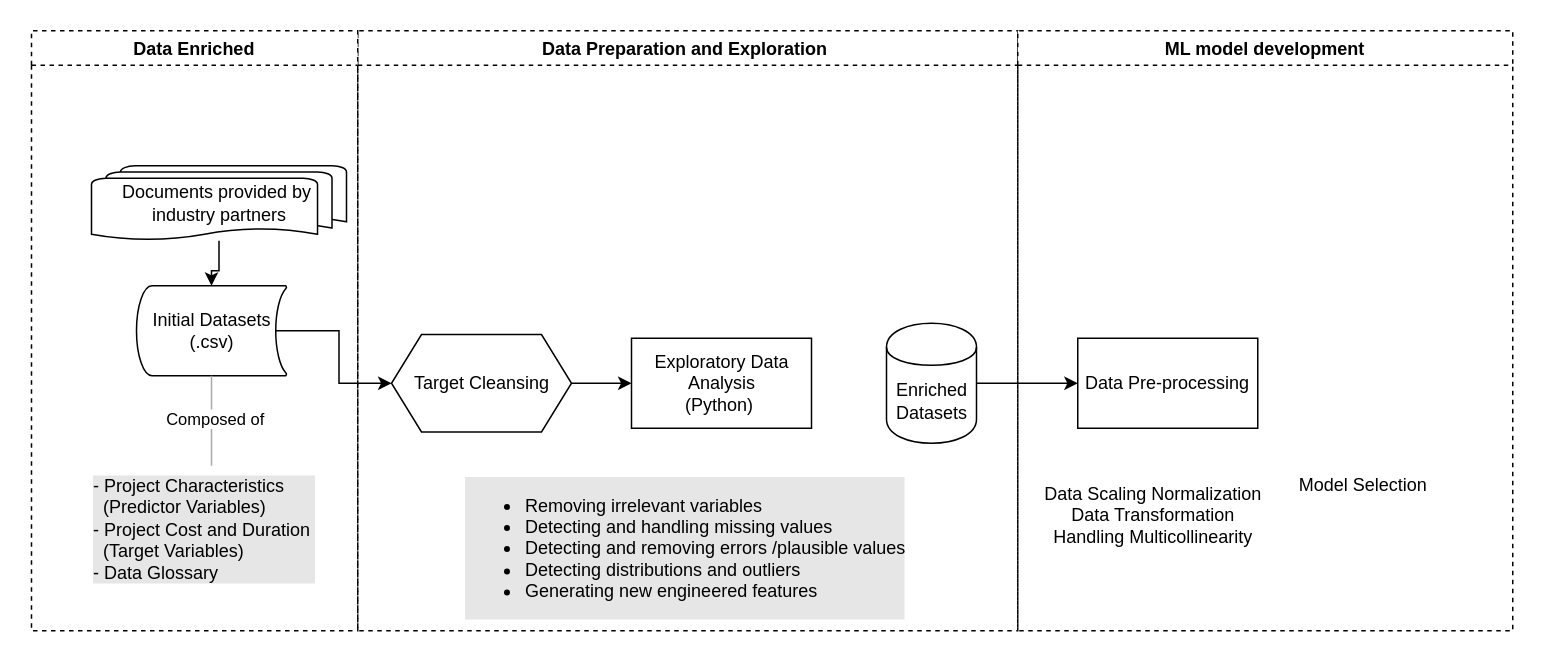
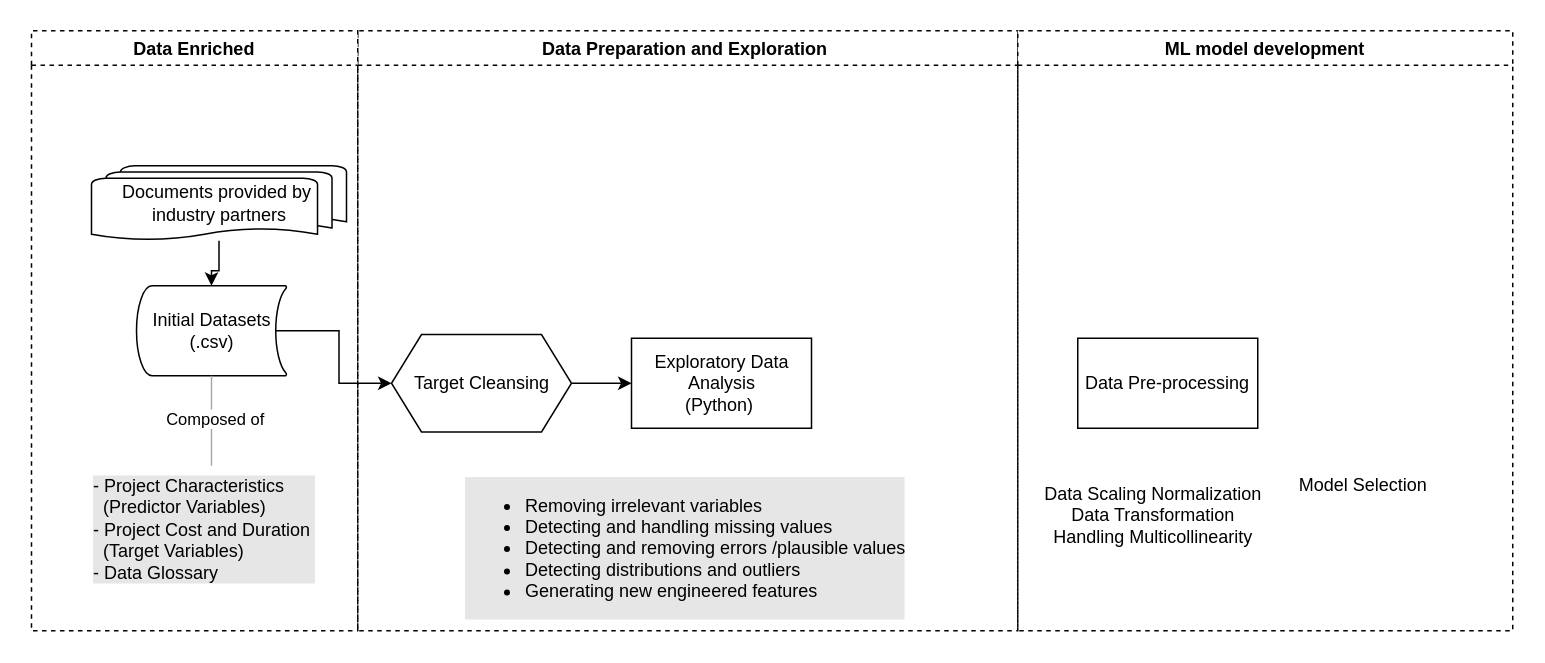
(932, 383) -> none
(1022, 383) -> none
